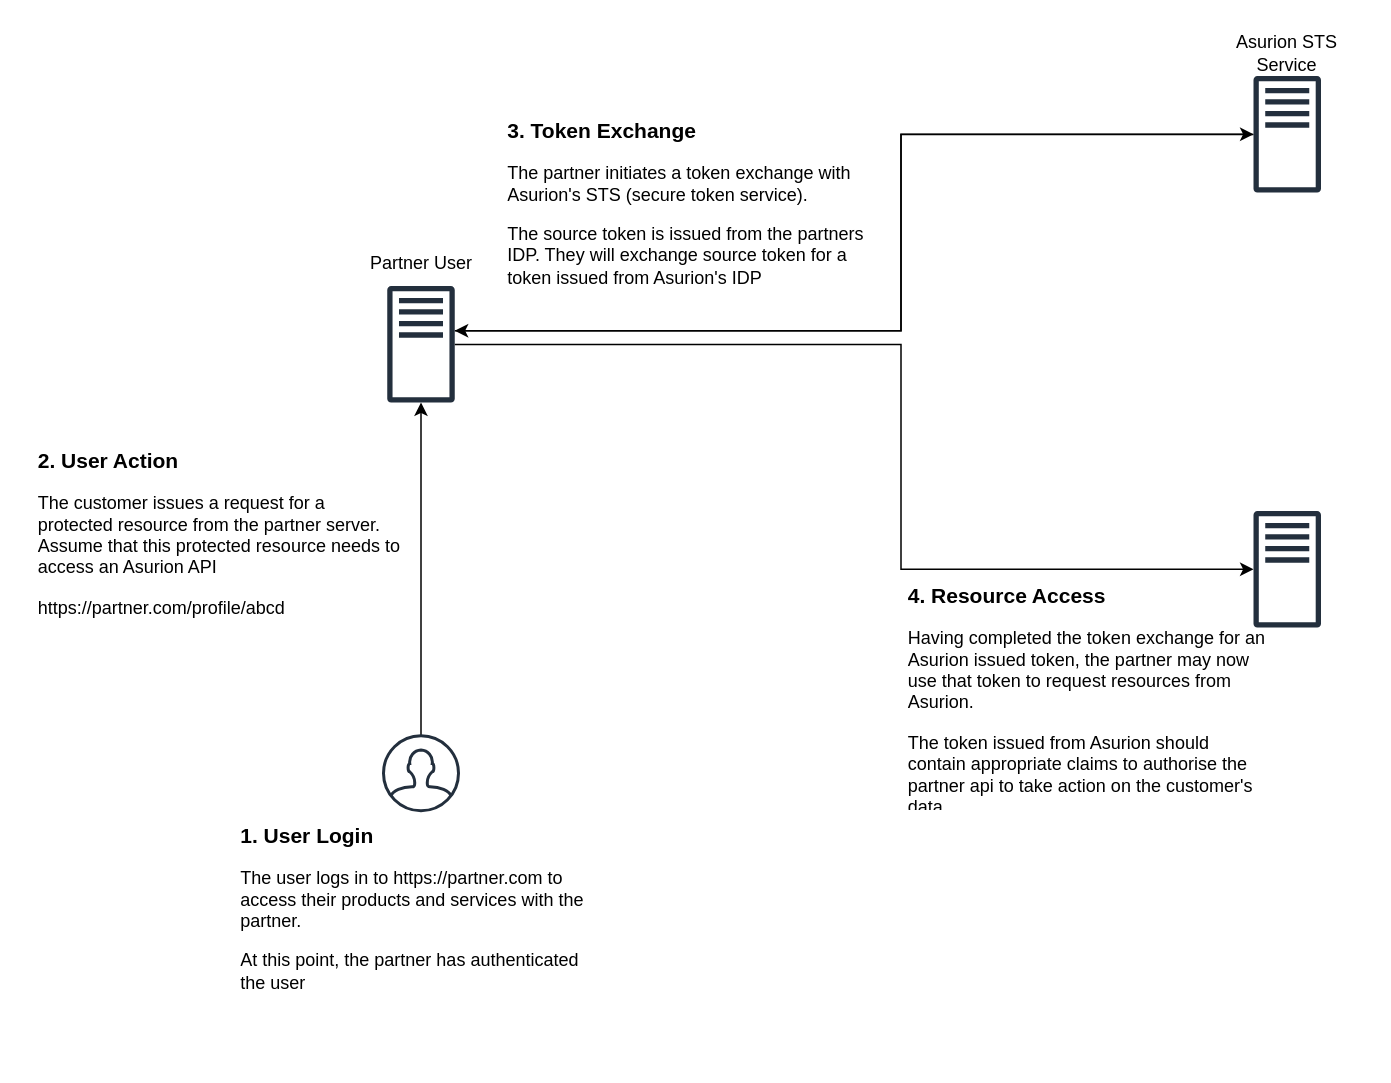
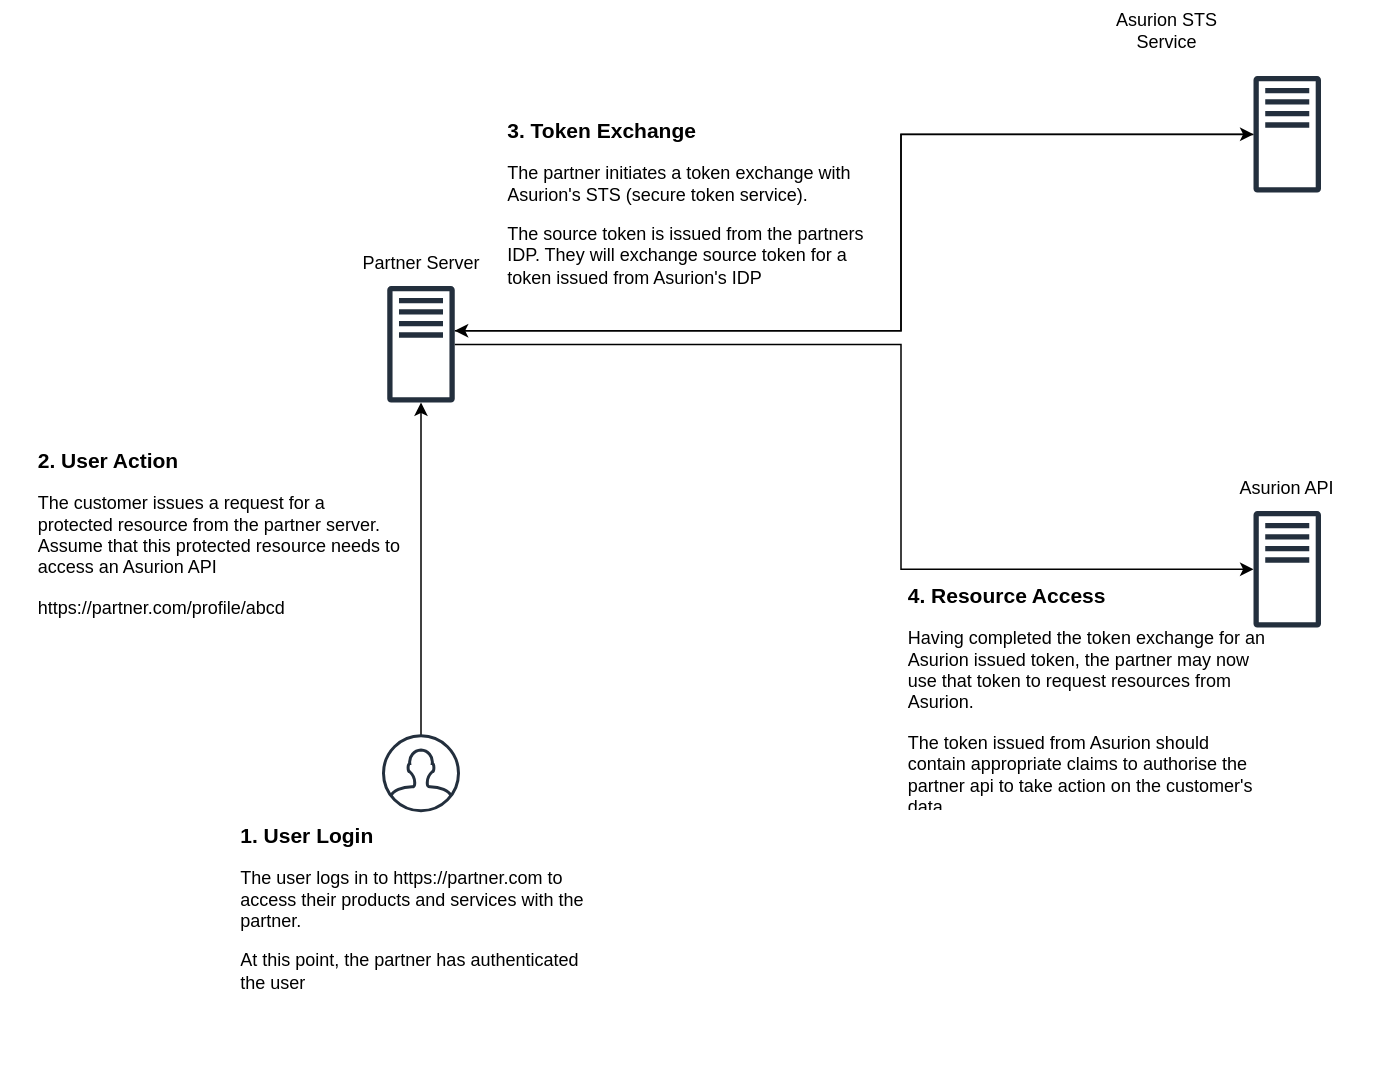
(1287, 53) -> (1167, 31)
(422, 263) -> (422, 263)
none -> (1287, 488)
